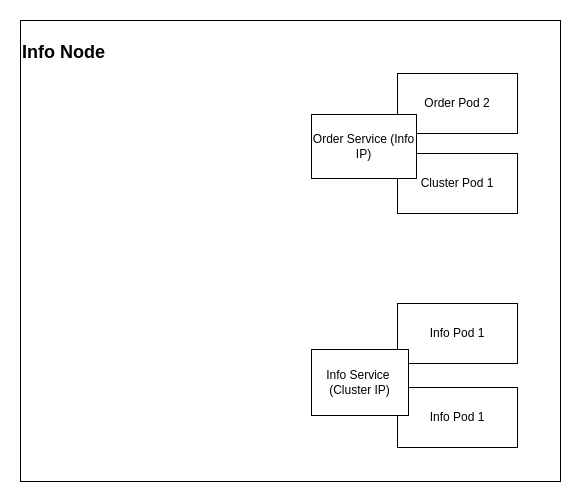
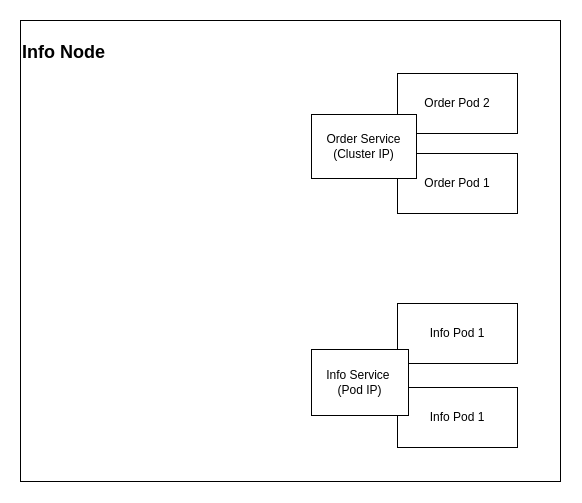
(364, 147) -> (364, 147)
(458, 184) -> (458, 184)
(360, 383) -> (360, 383)
